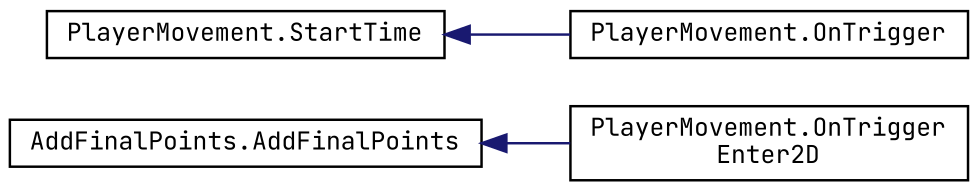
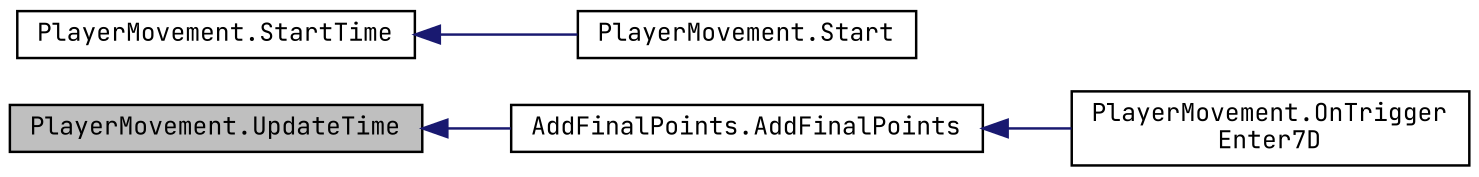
(769, 35) -> (747, 35)
none -> (216, 128)
(769, 143) -> (1271, 128)
